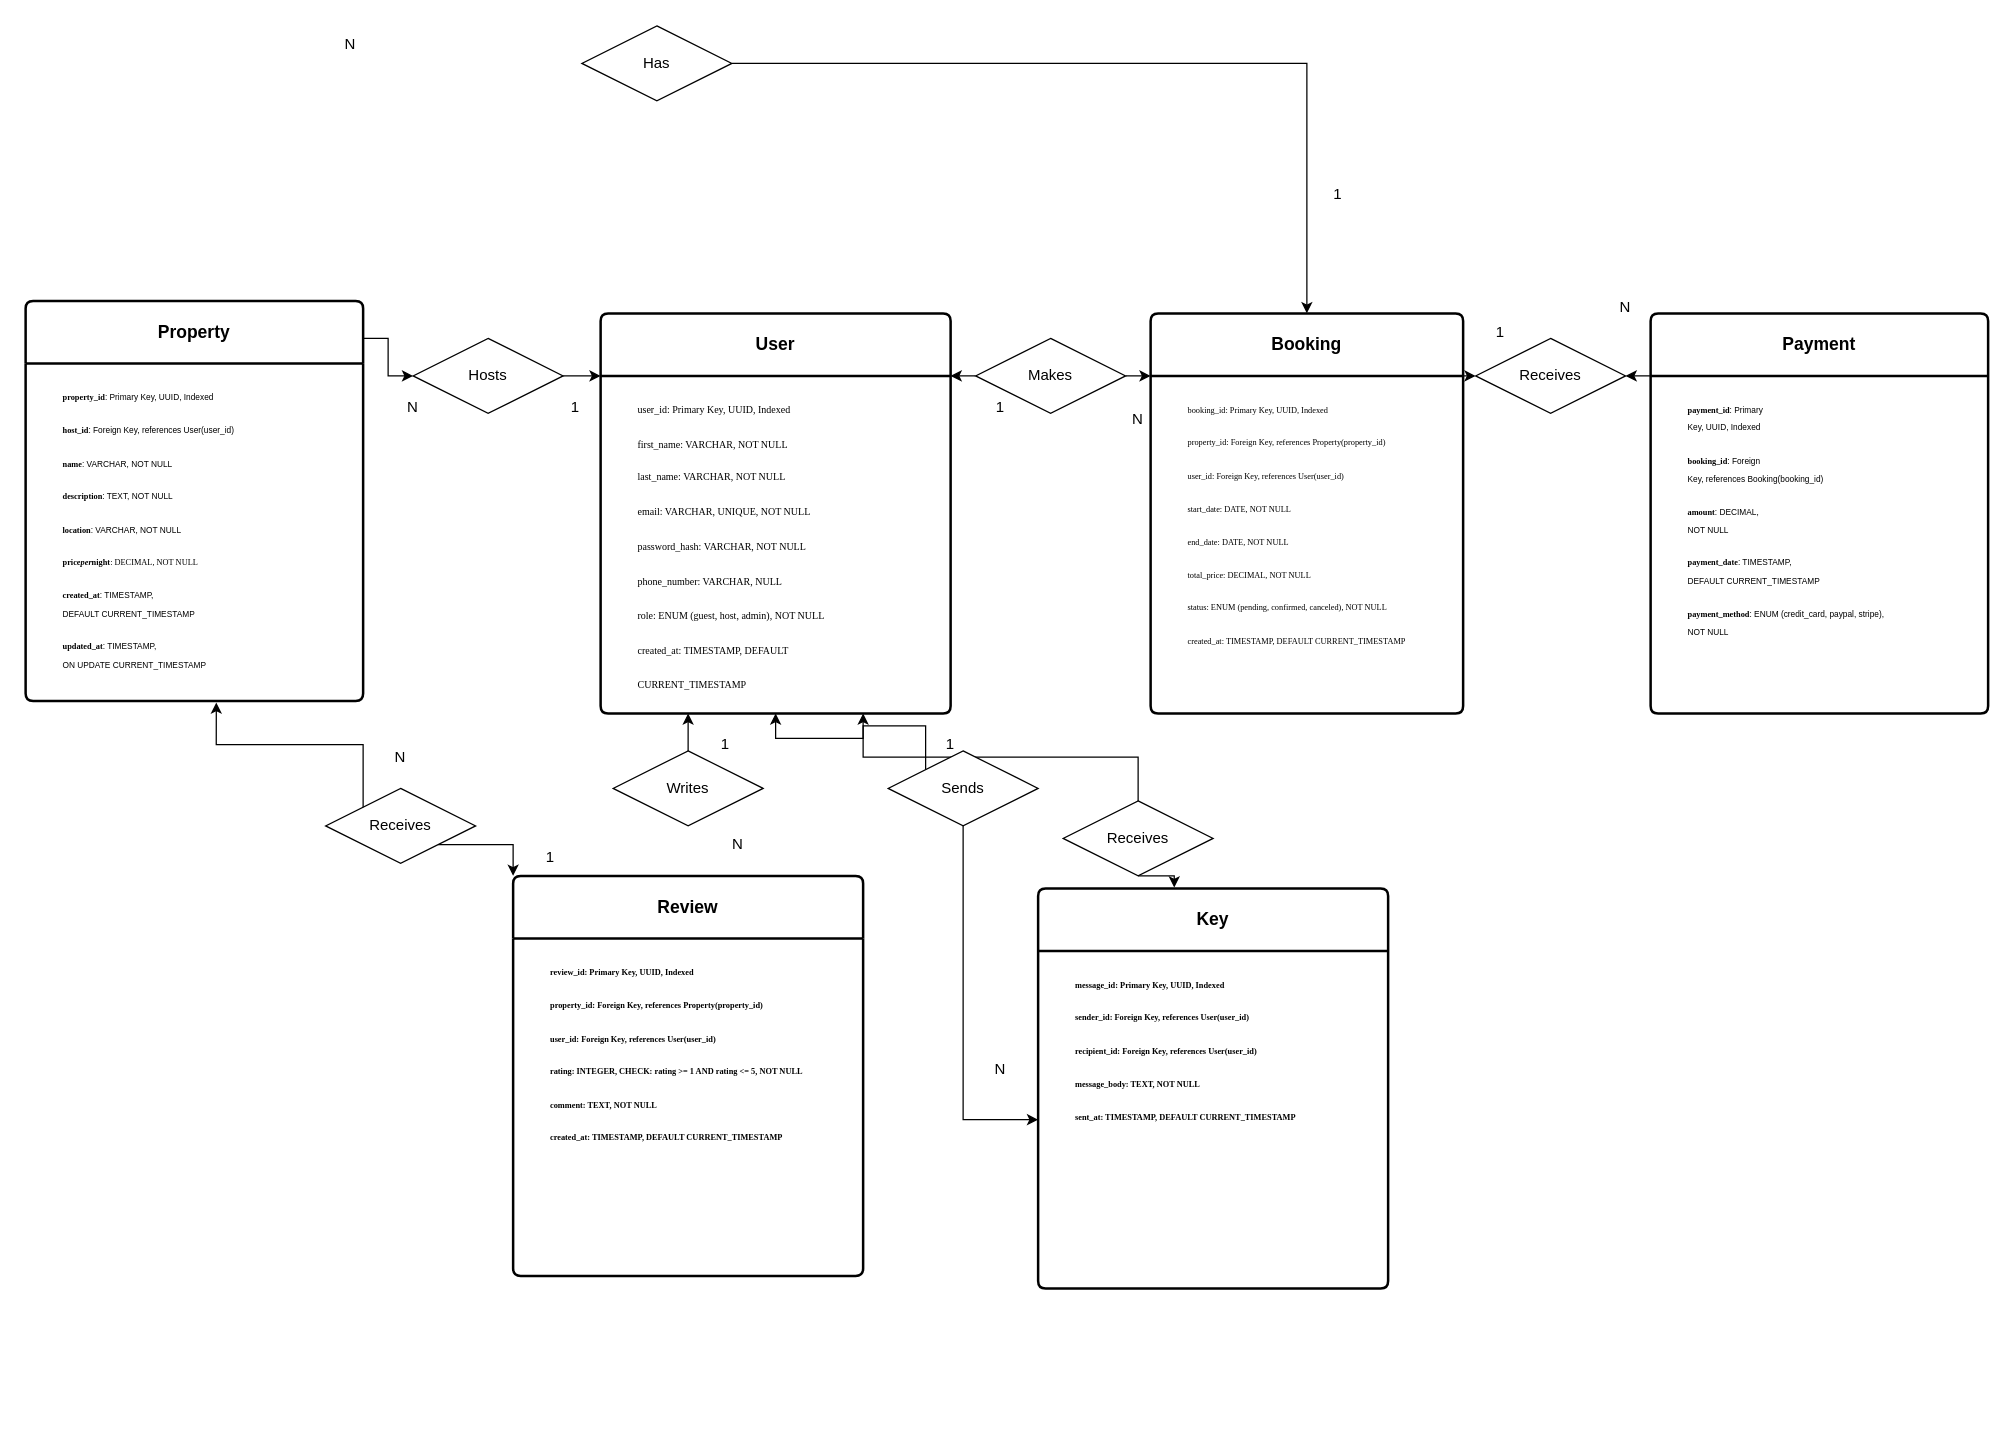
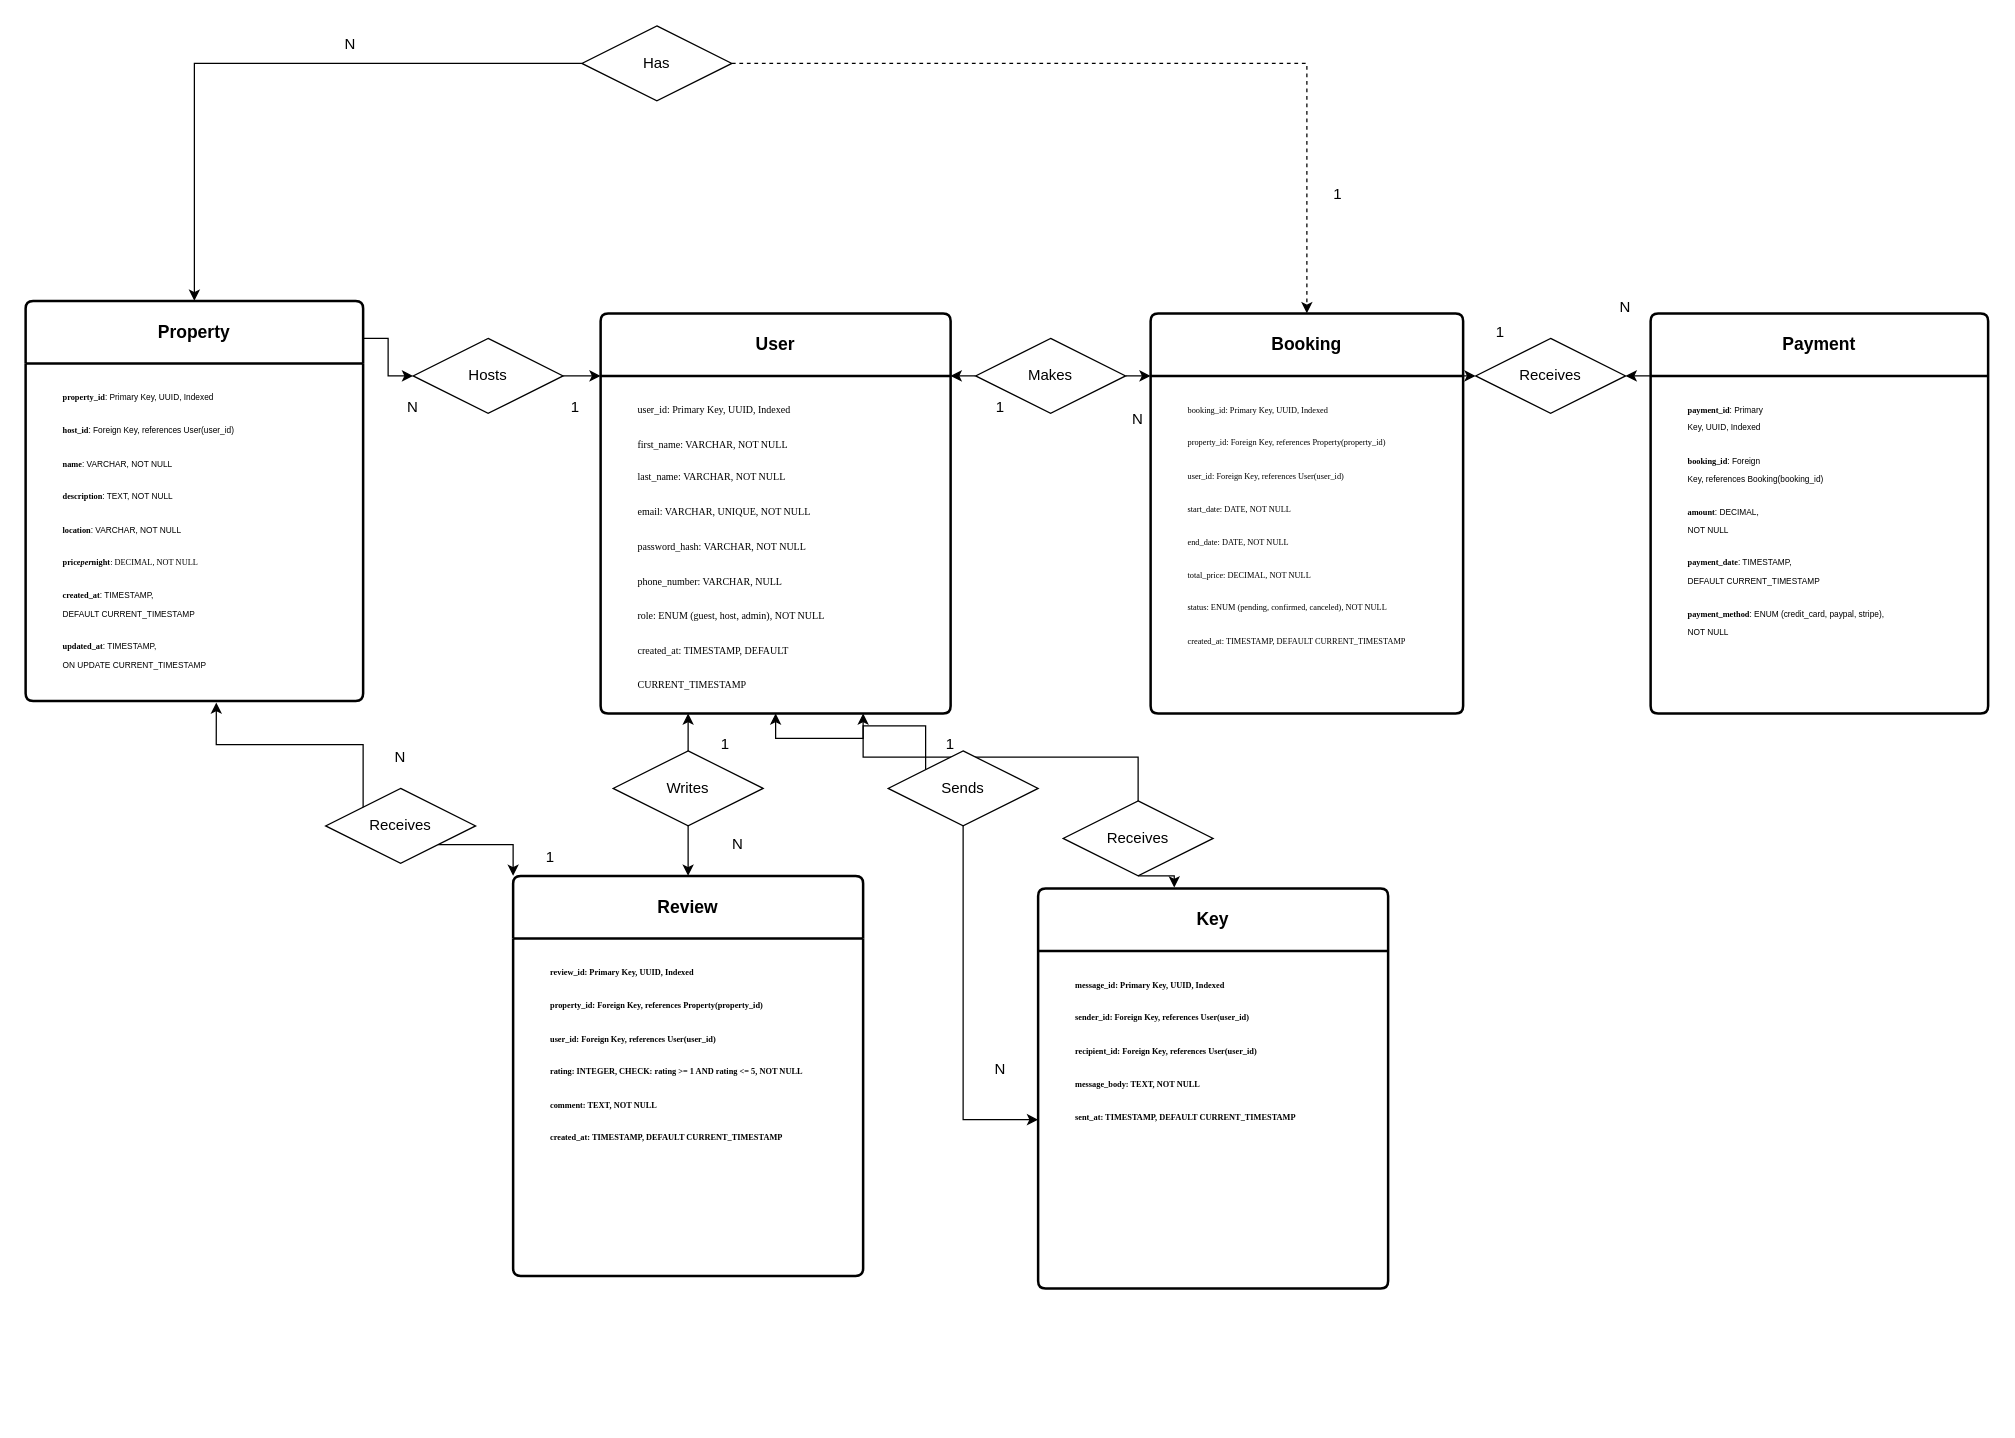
none -> (273, 63)
(1141, 63) -> (1141, 63)
none -> (688, 847)
